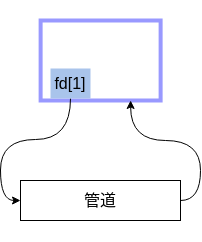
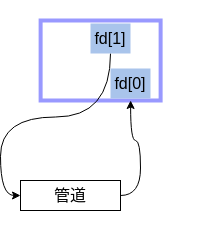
(71, 84) -> (111, 39)
none -> (131, 84)
(101, 201) -> (71, 196)
